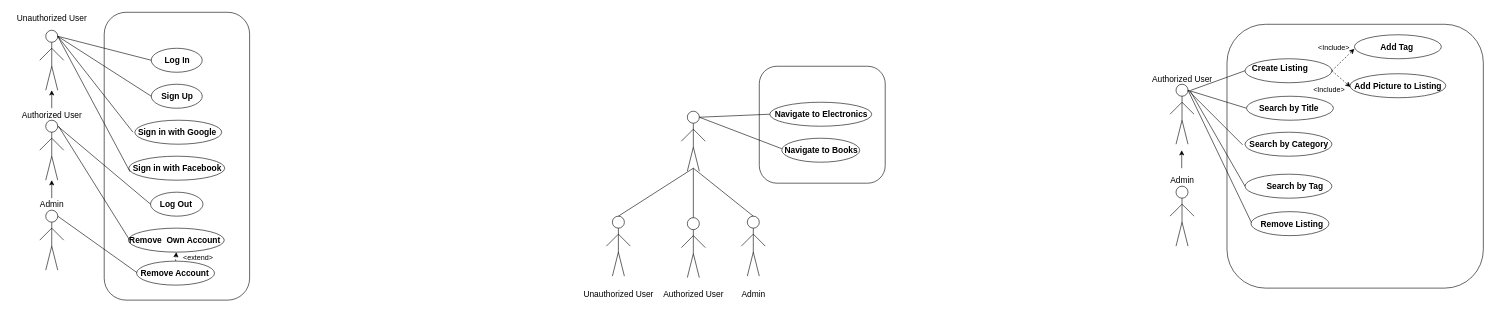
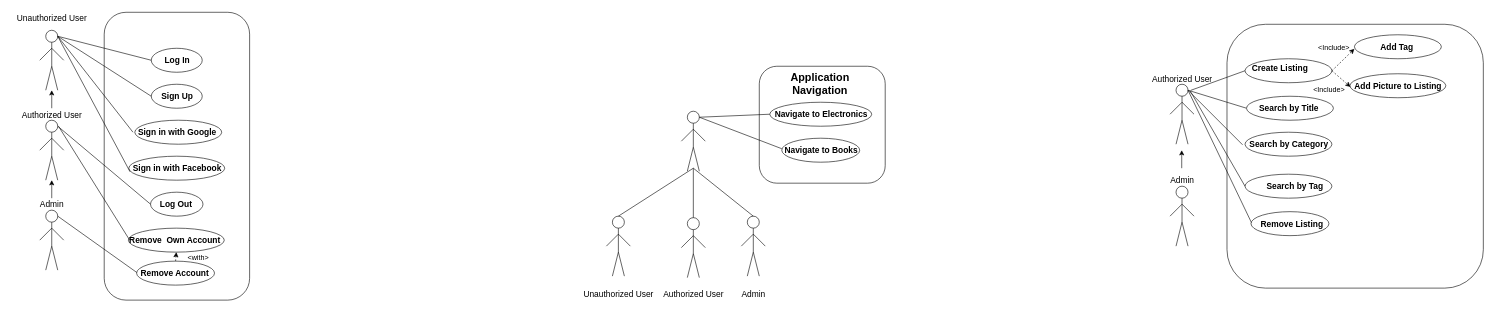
none -> (820, 84)
(198, 258) -> (198, 258)
